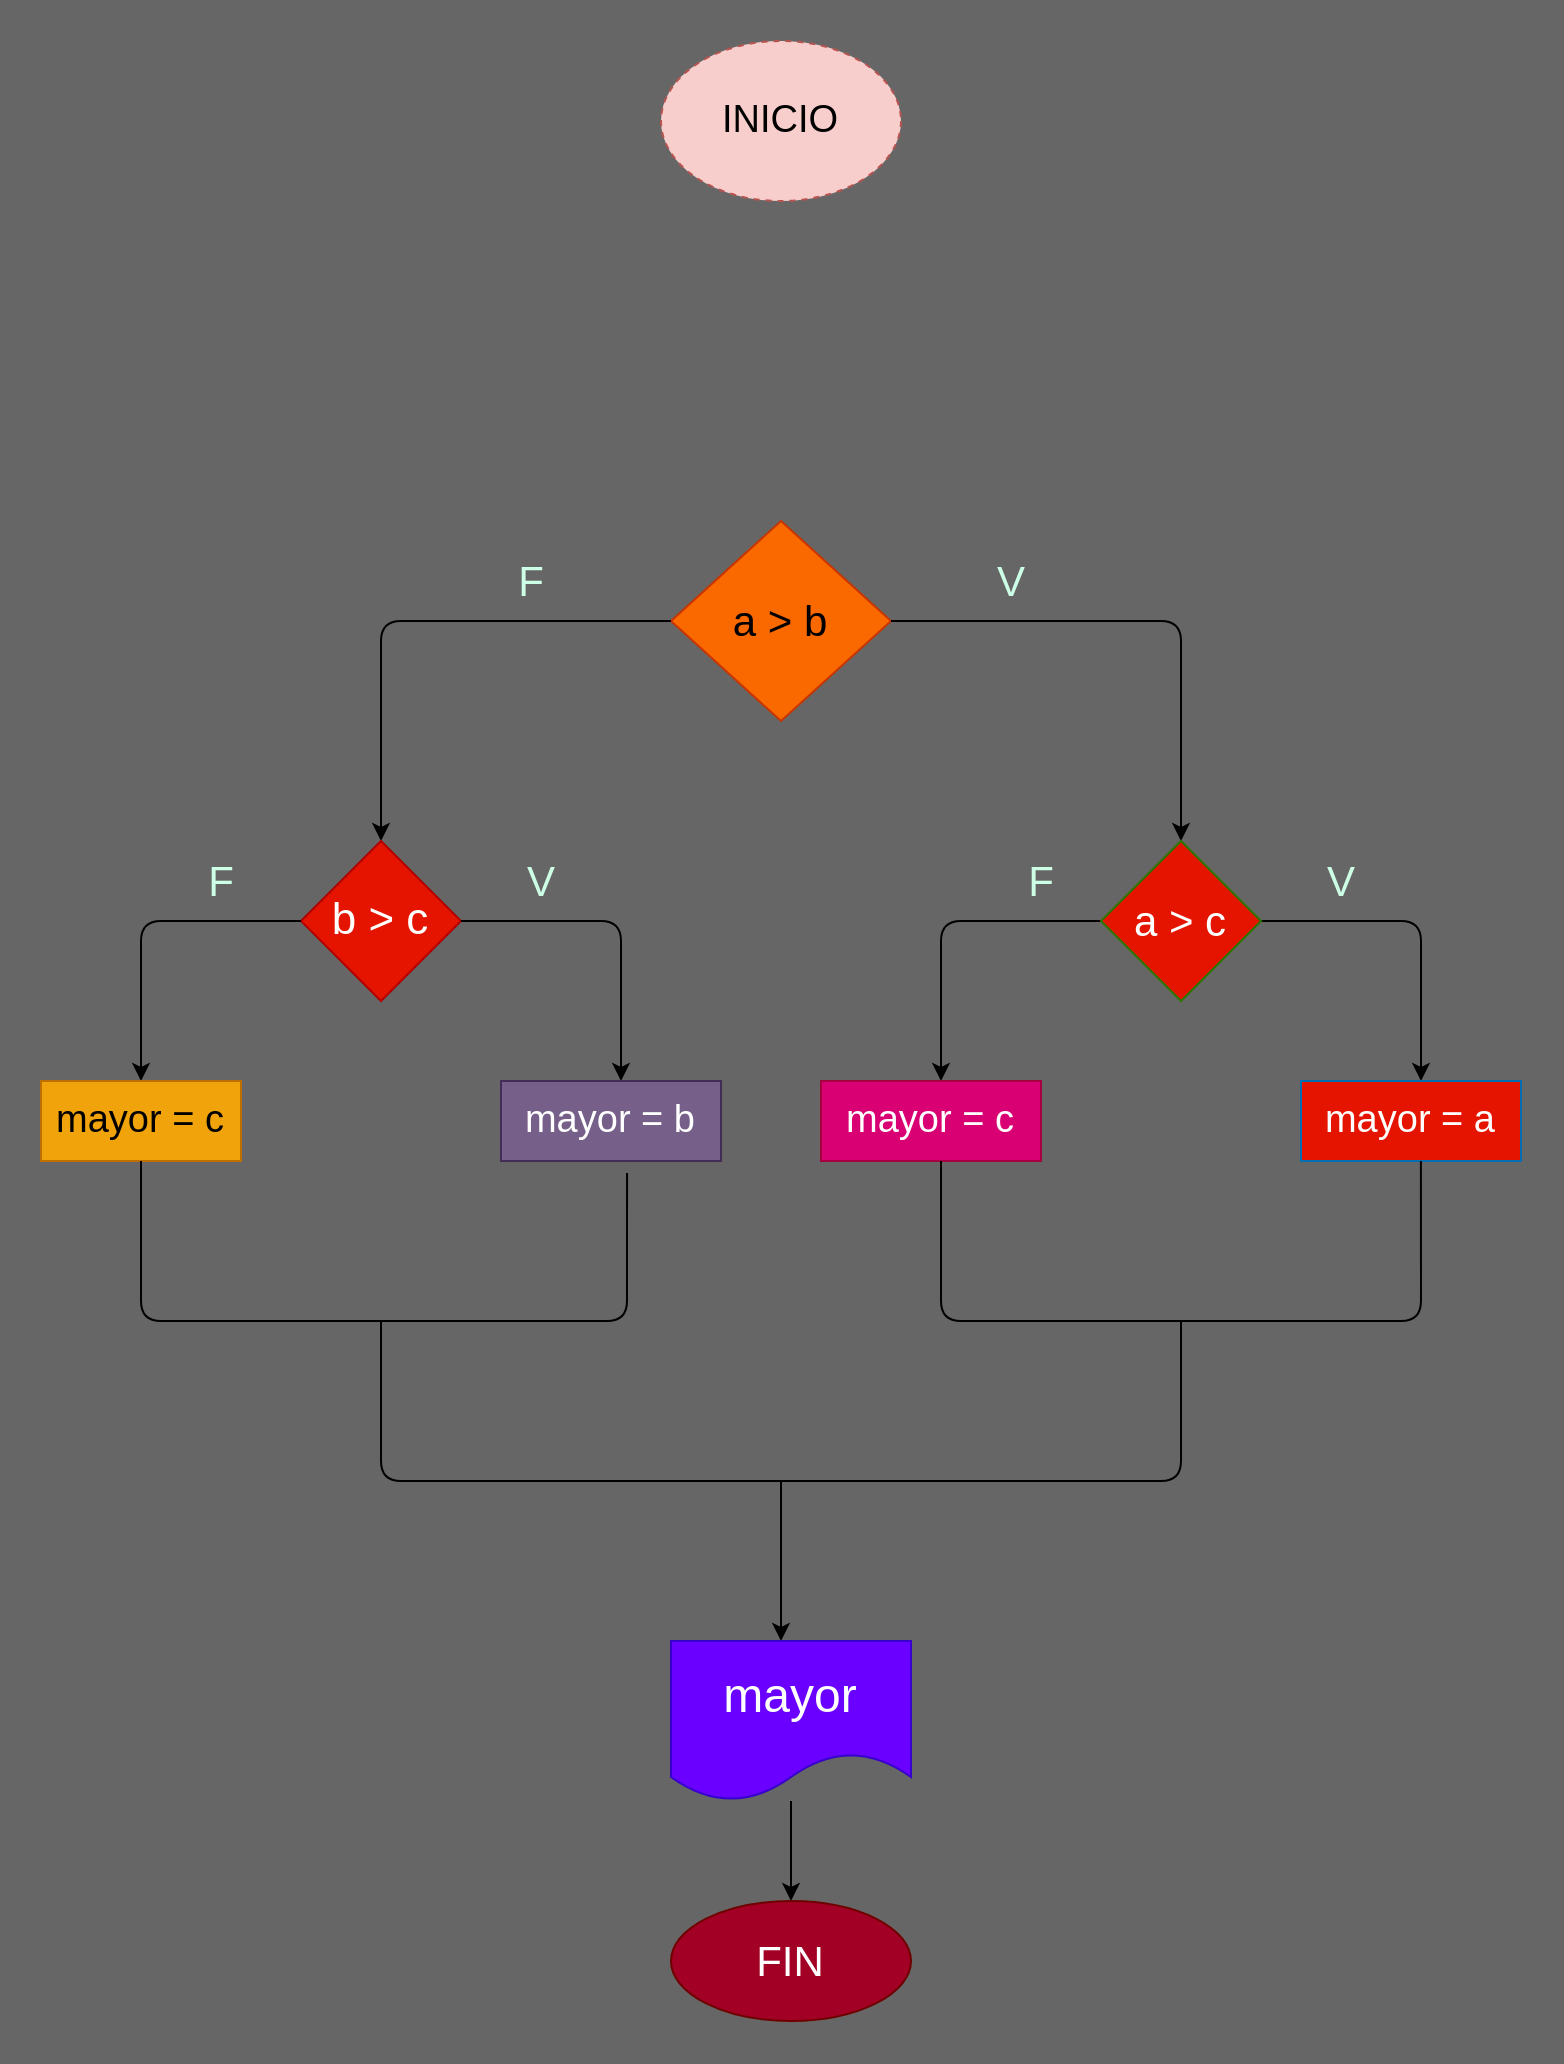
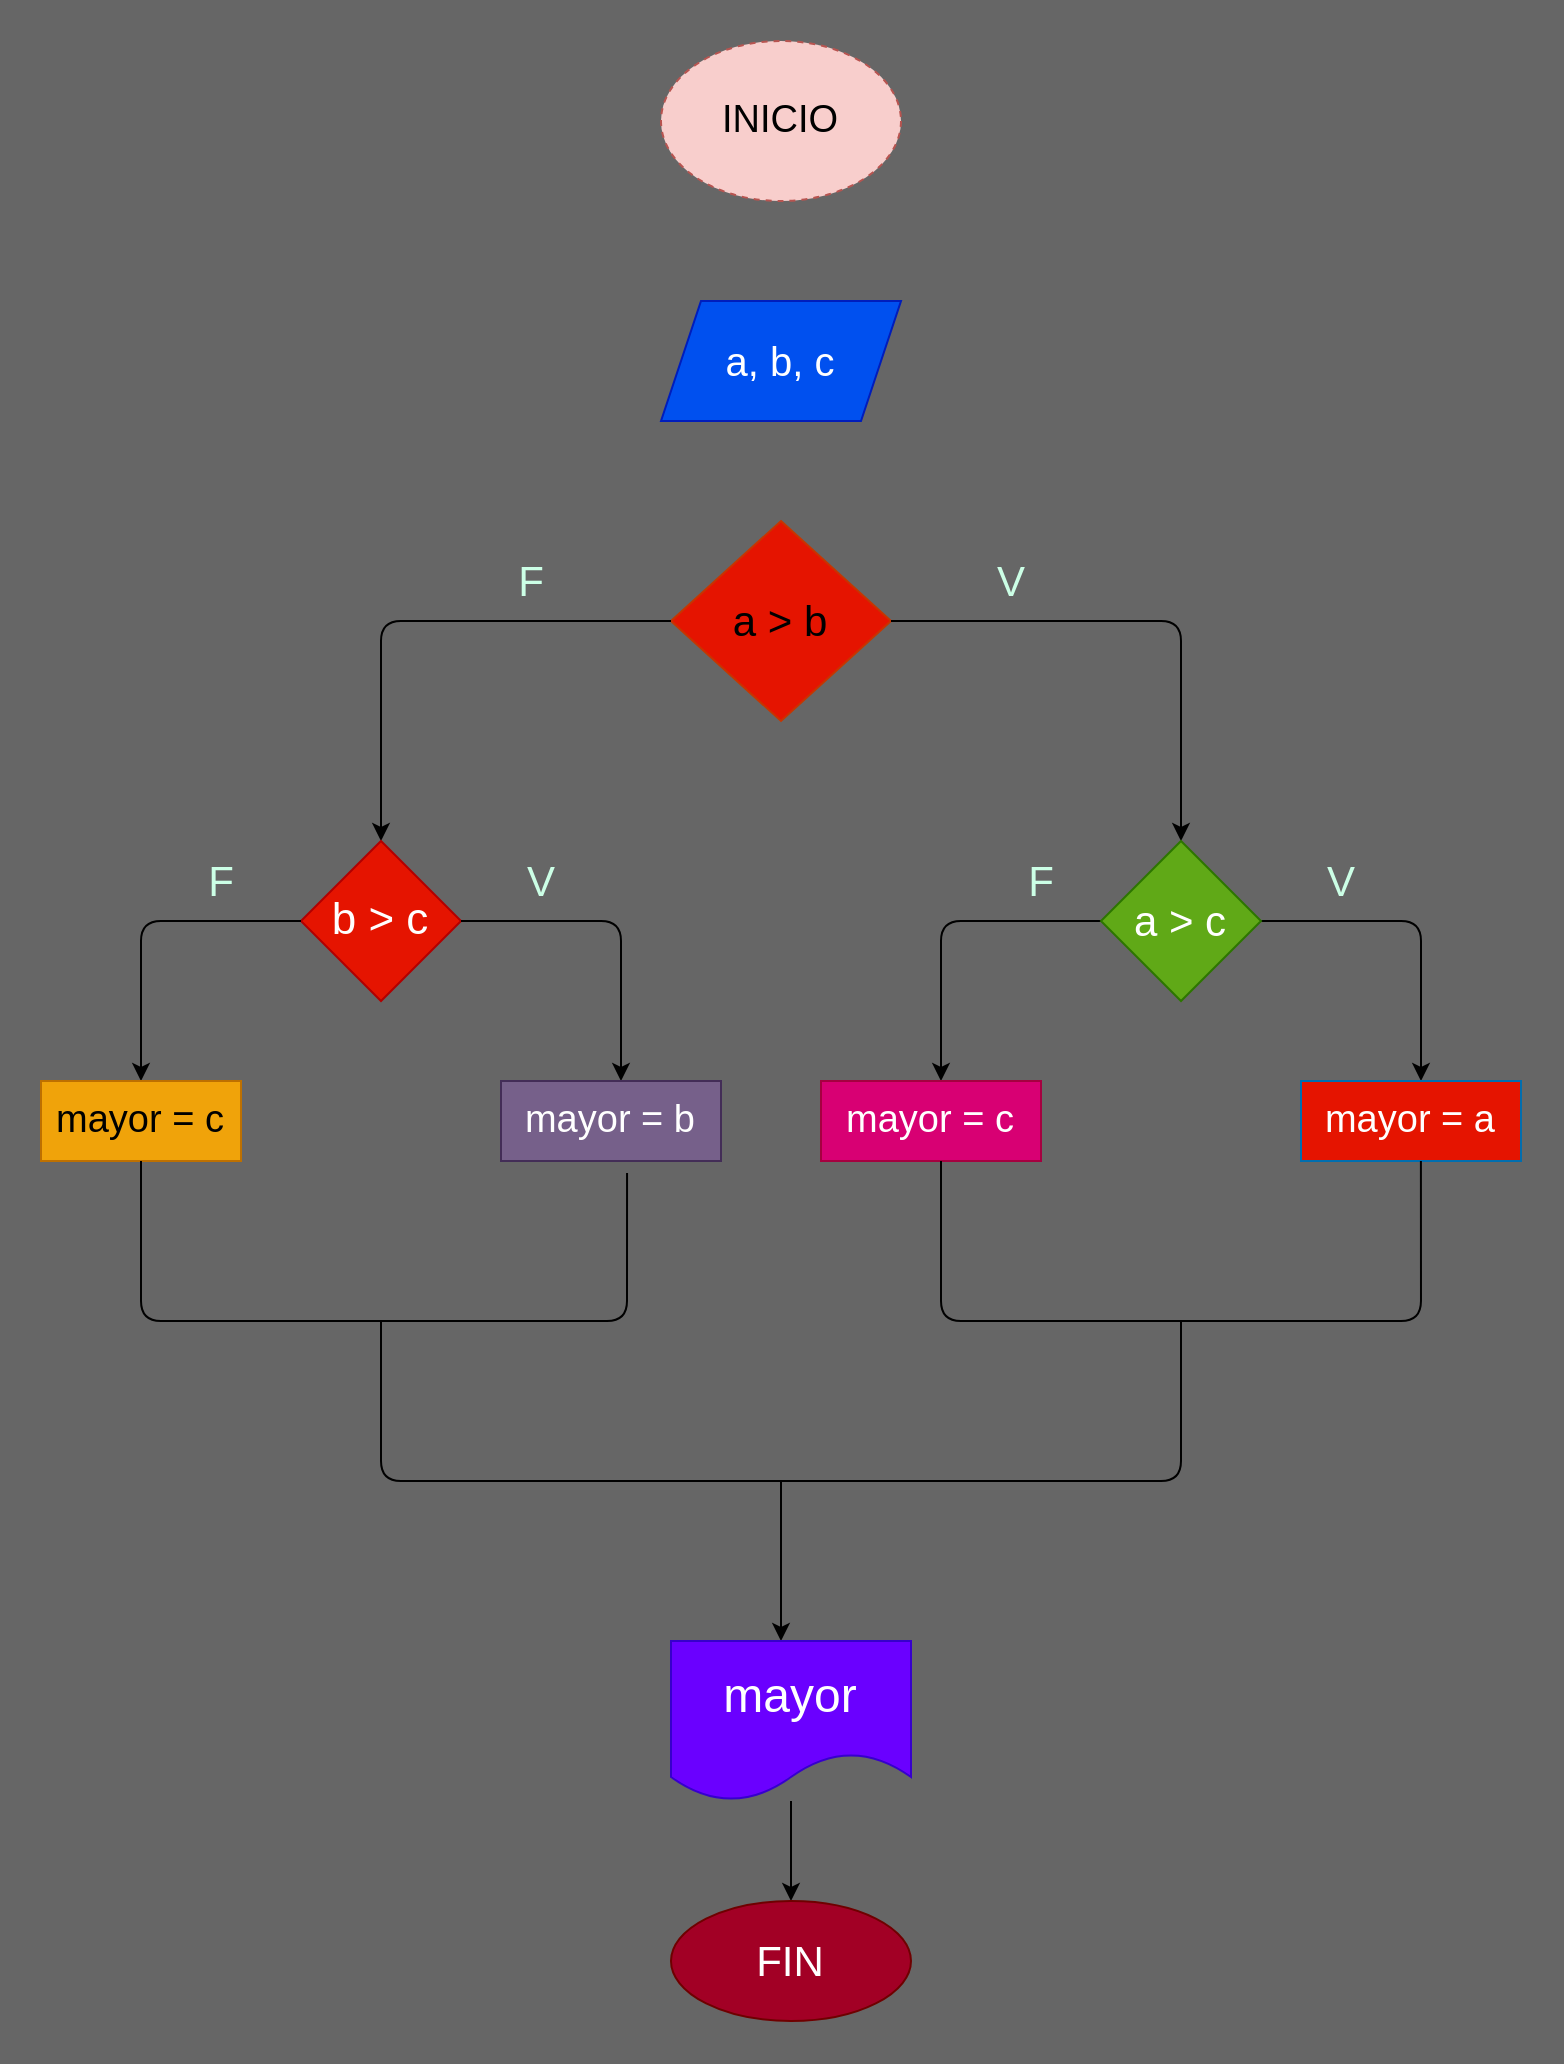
none -> (781, 361)
(781, 621) -> (781, 621)
(1181, 921) -> (1181, 921)
